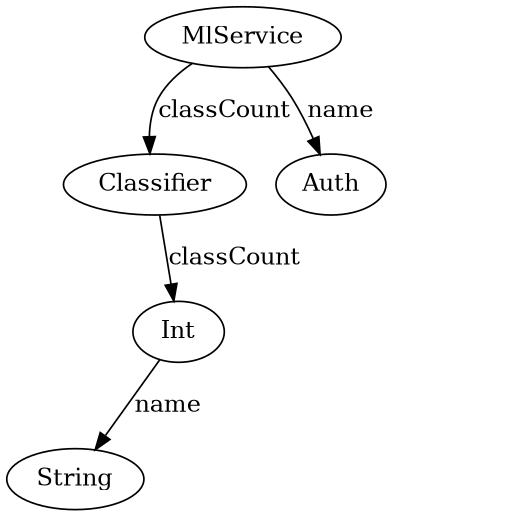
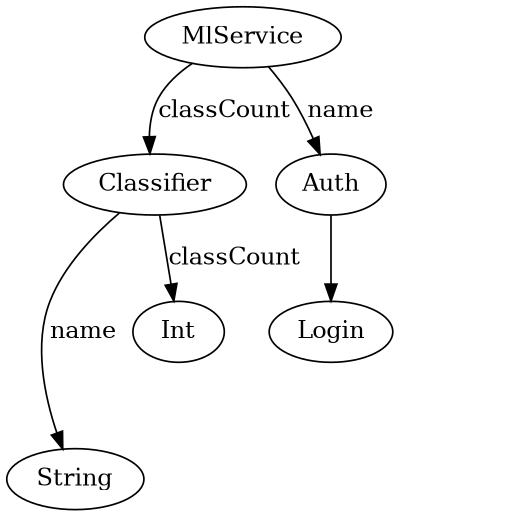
none -> (331, 332)
(133, 398) -> (47, 311)
